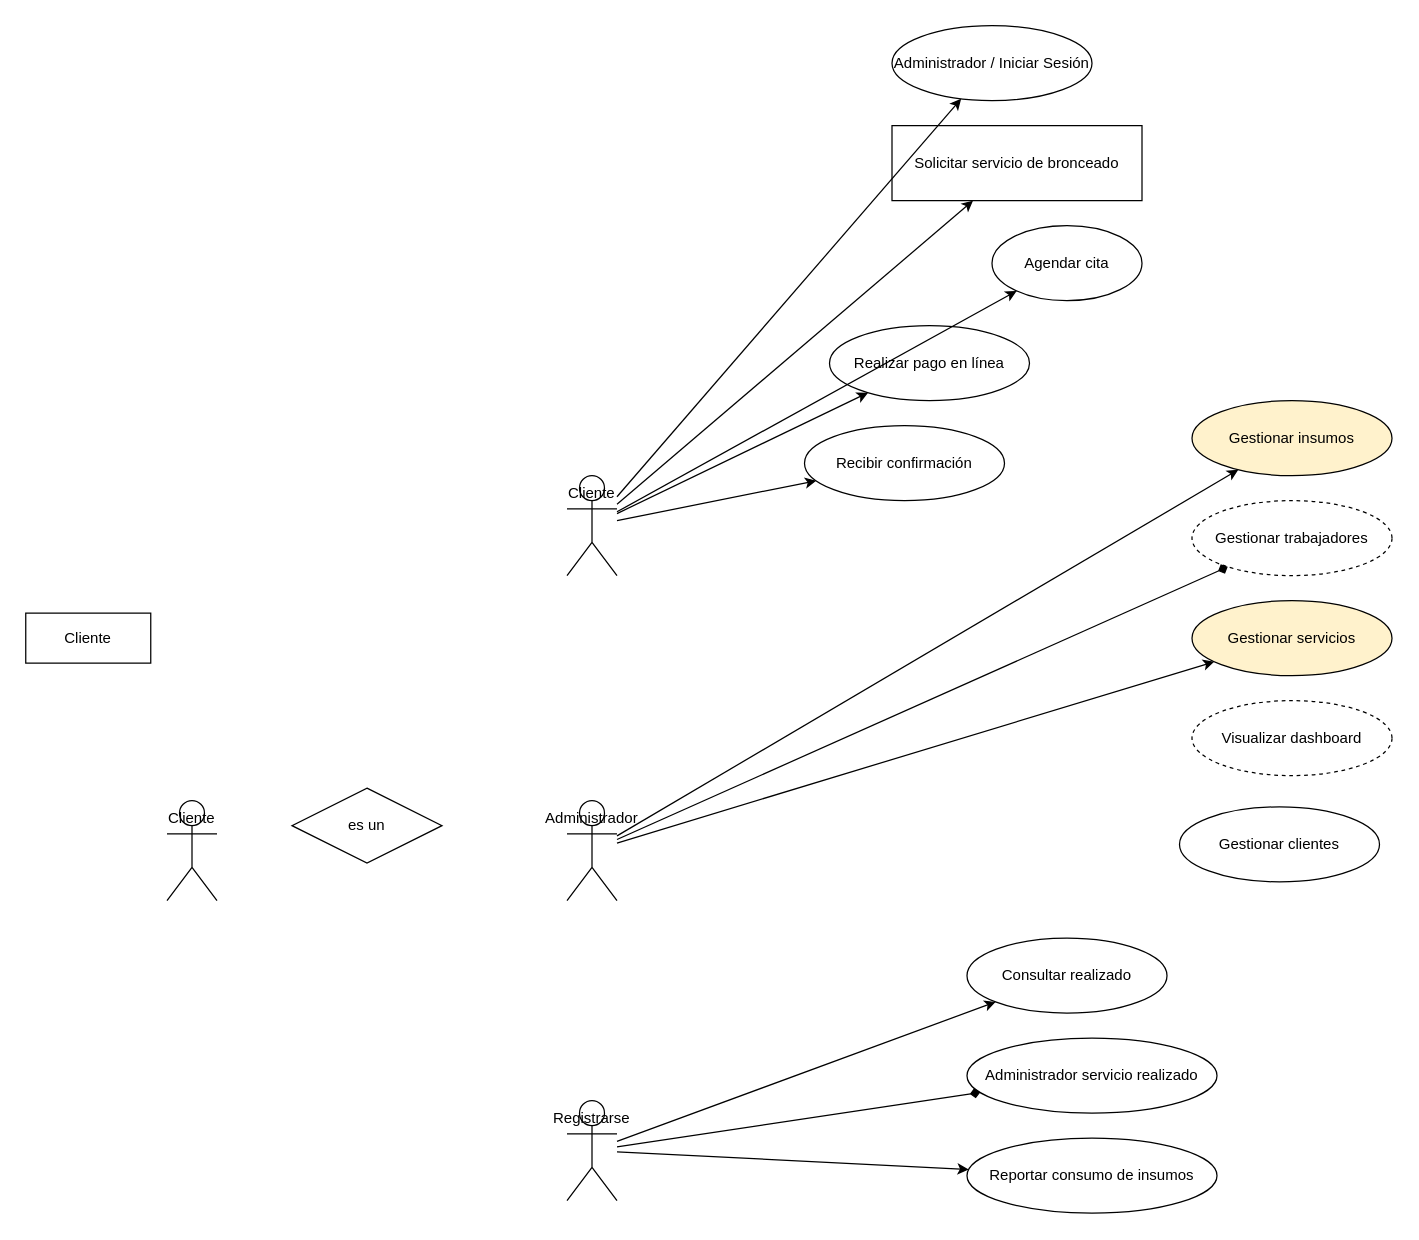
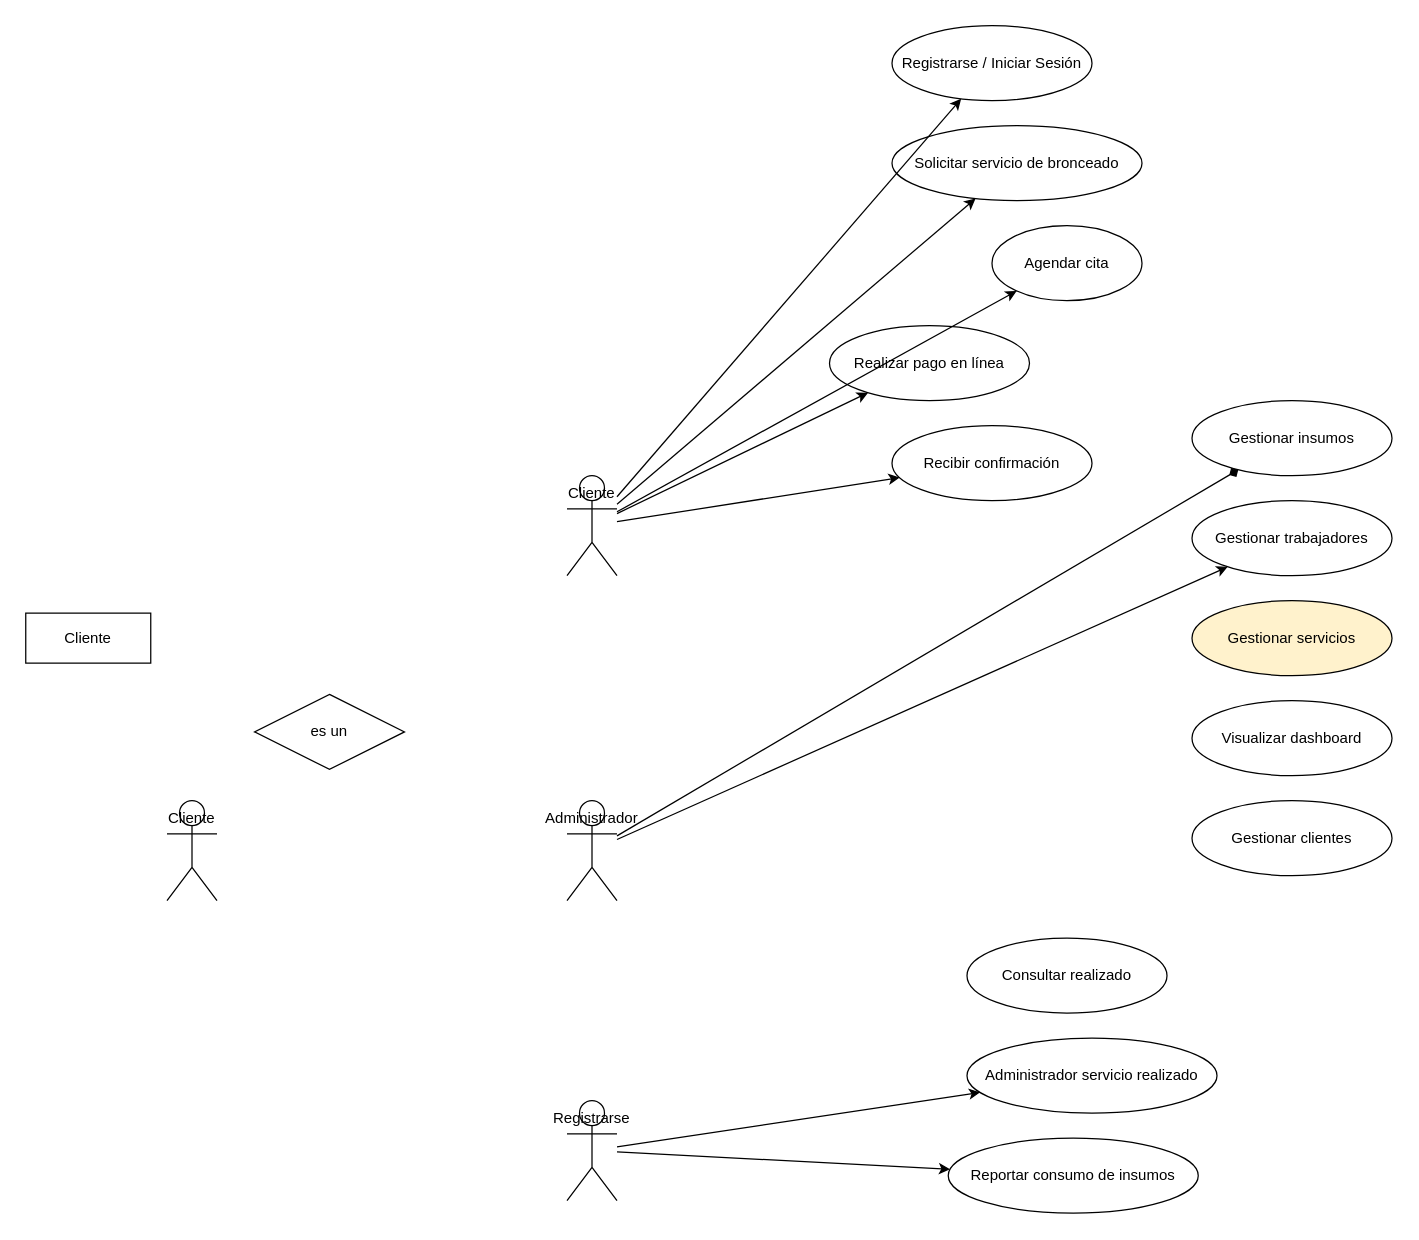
(992, 63) -> (992, 63)
(1017, 163) -> (1017, 163)
(1292, 438) -> (1292, 438)
(904, 463) -> (992, 463)
(1230, 475) -> (1229, 475)
(1292, 538) -> (1292, 538)
(1218, 571) -> (1218, 571)
(1292, 738) -> (1292, 738)
(912, 754) -> (1199, 753)
(367, 826) -> (329, 732)
(1279, 844) -> (1292, 838)
(802, 1073) -> none
(970, 1094) -> (970, 1094)
(1092, 1176) -> (1073, 1176)
